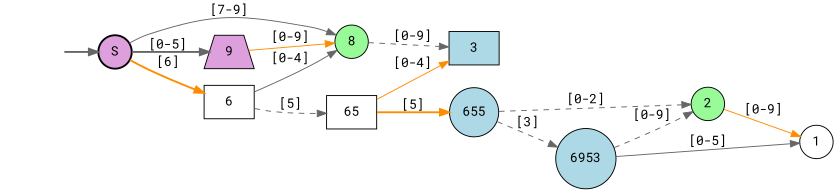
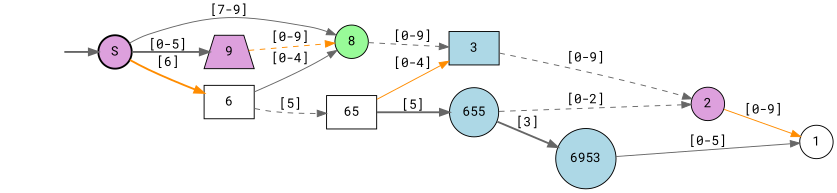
(287, 47) -> (287, 47)
(708, 104) -> (708, 104)
(408, 112) -> (408, 112)
(523, 133) -> (523, 133)
(650, 133) -> (592, 73)
